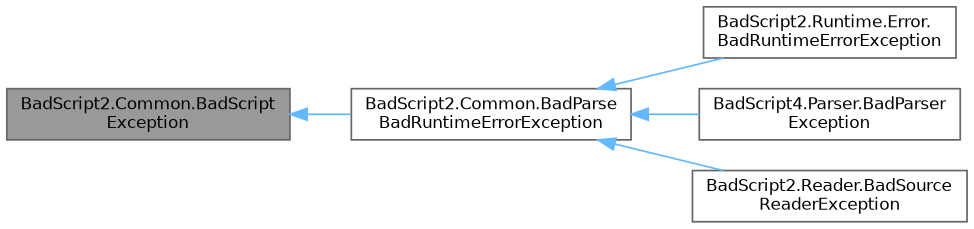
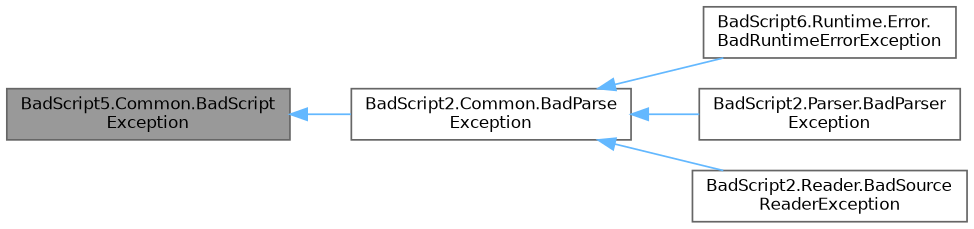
(830, 32) -> (830, 32)
(148, 114) -> (148, 114)
(491, 114) -> (491, 114)
(830, 114) -> (830, 114)
